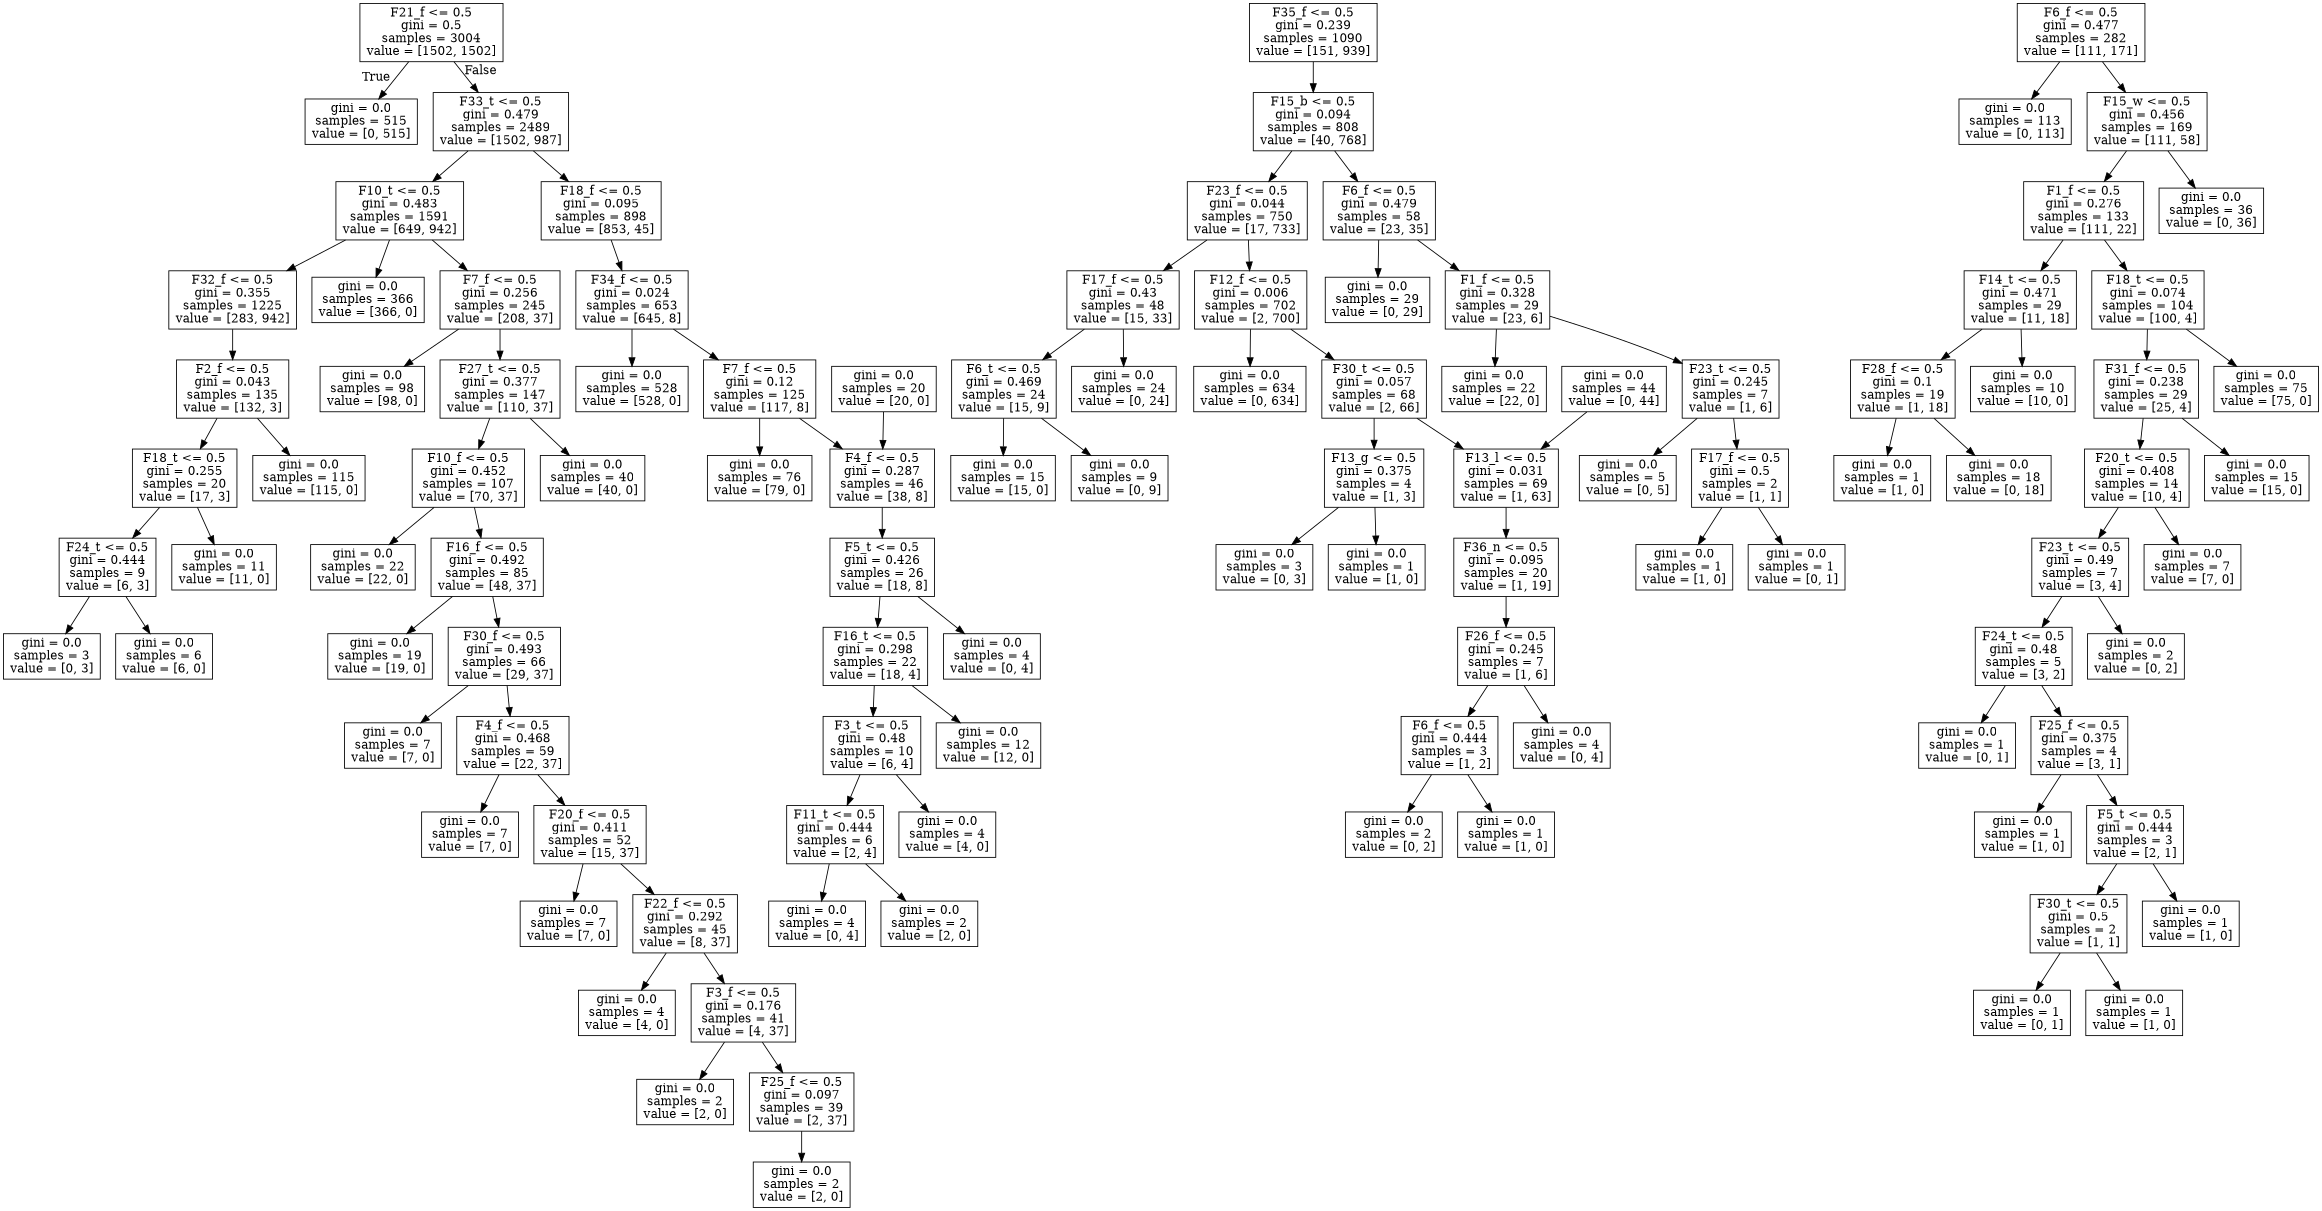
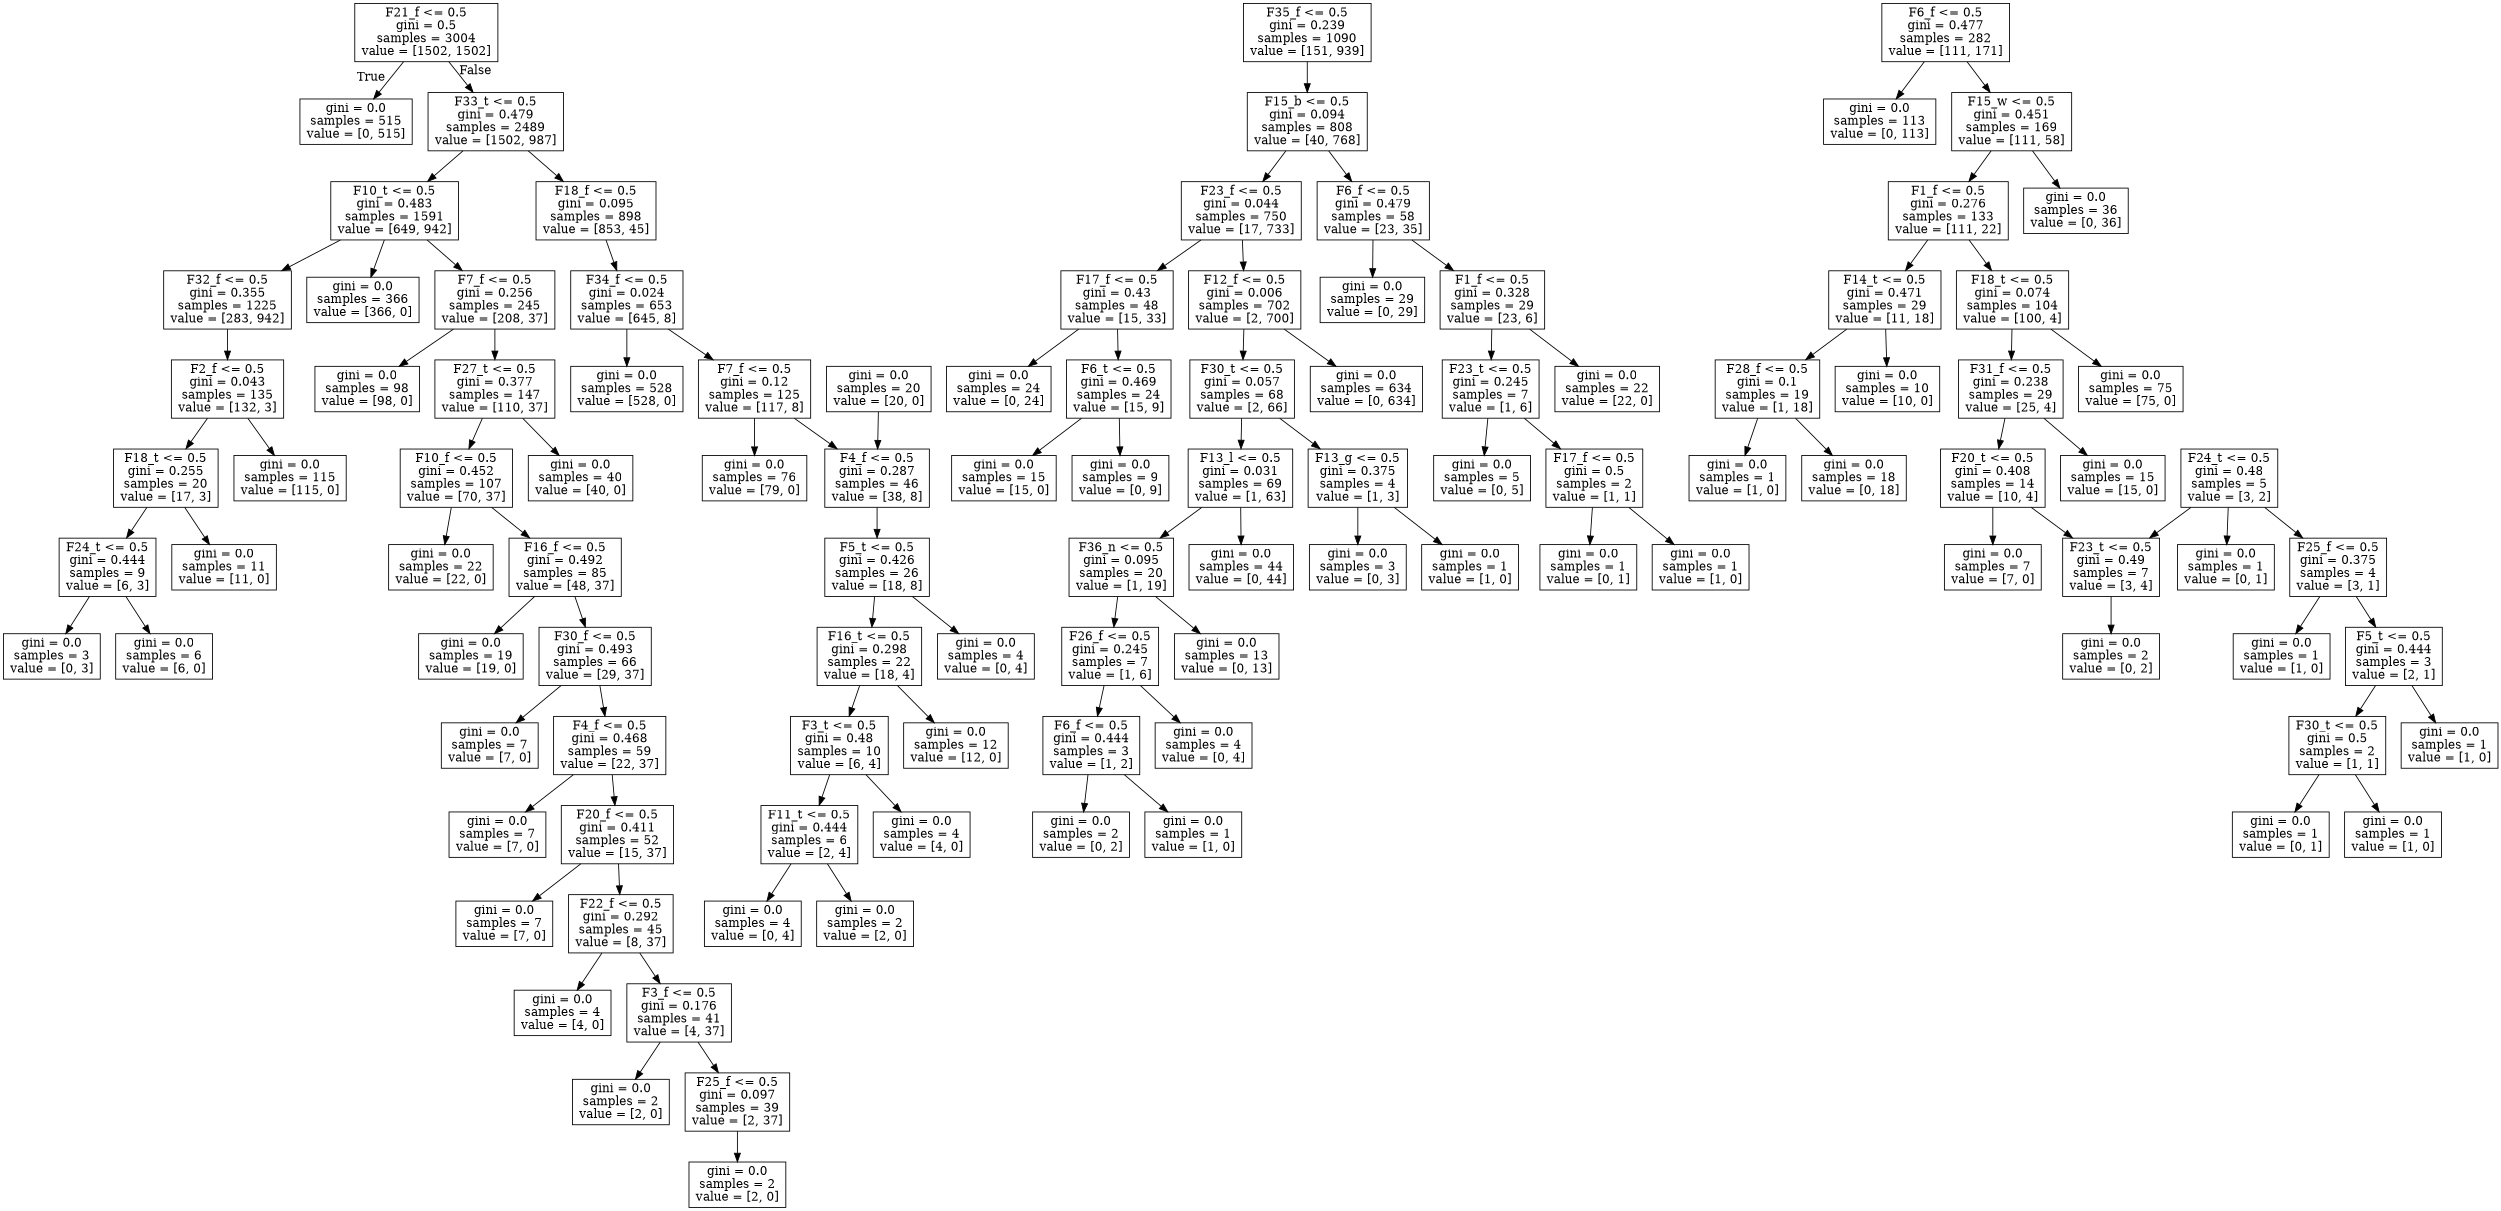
(2147, 122) -> (2012, 122)
(1567, 428) -> (1241, 522)
(2054, 608) -> (2174, 520)
none -> (1227, 656)
